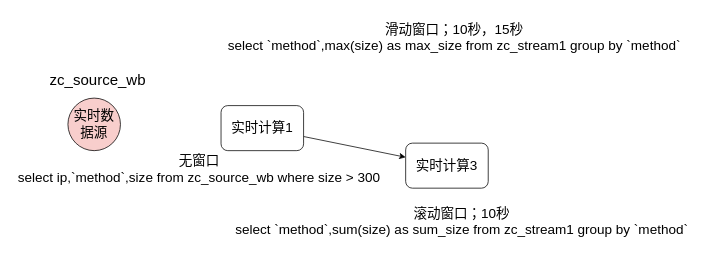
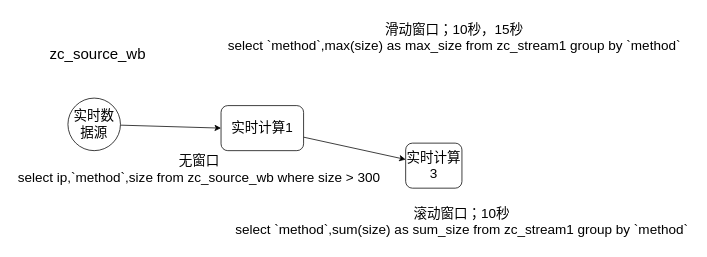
(98, 79) -> (98, 53)
(94, 124) -> (94, 124)
none -> (201, 127)
(447, 165) -> (434, 165)
